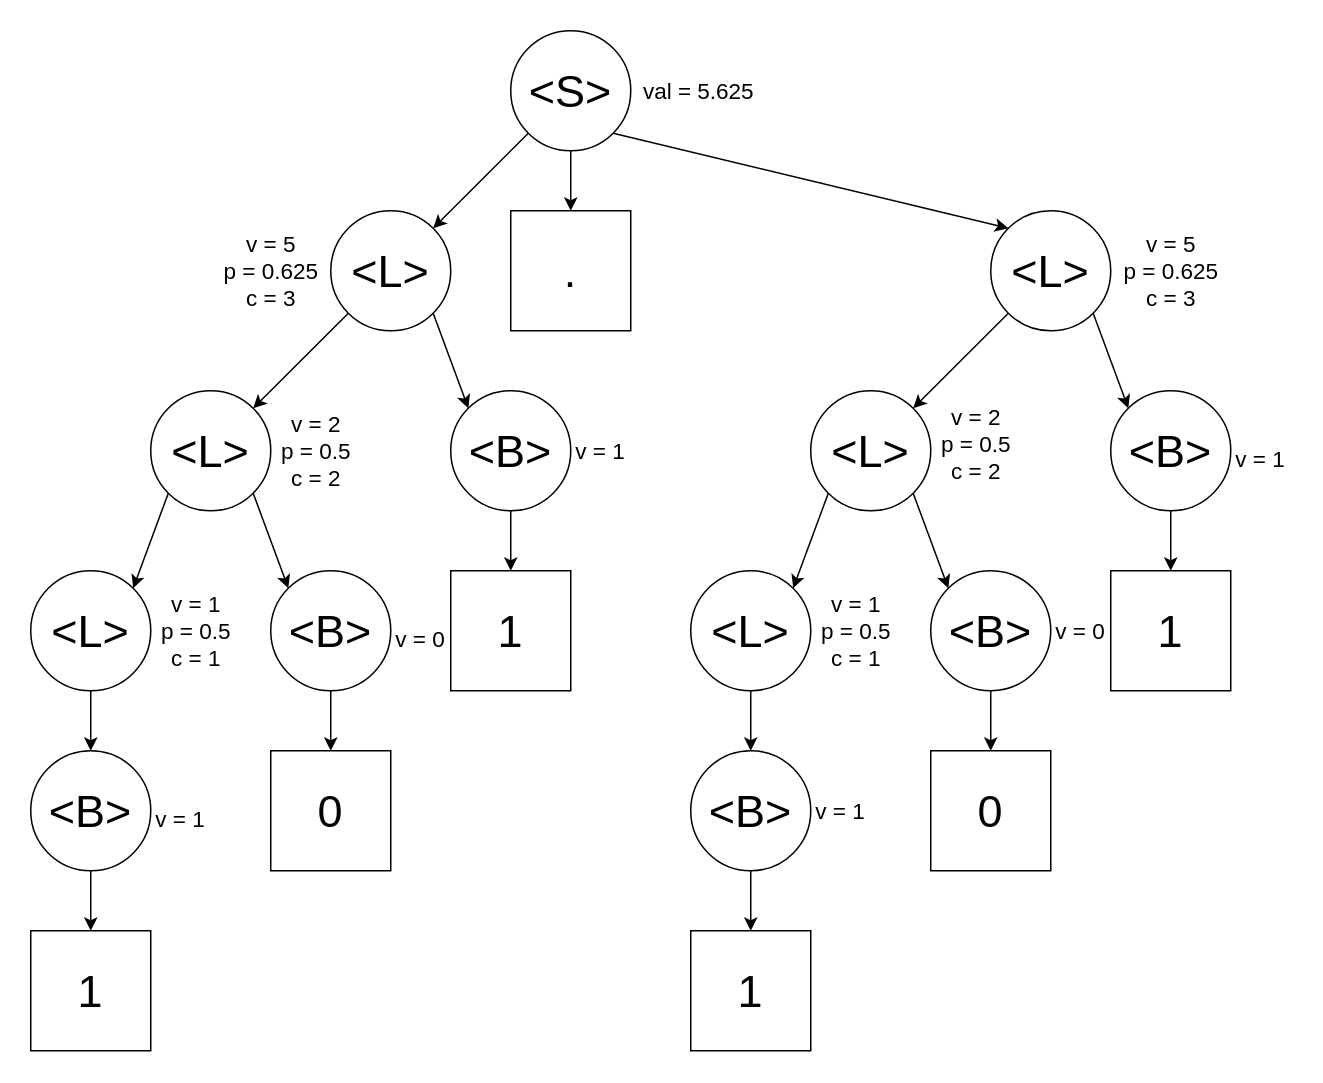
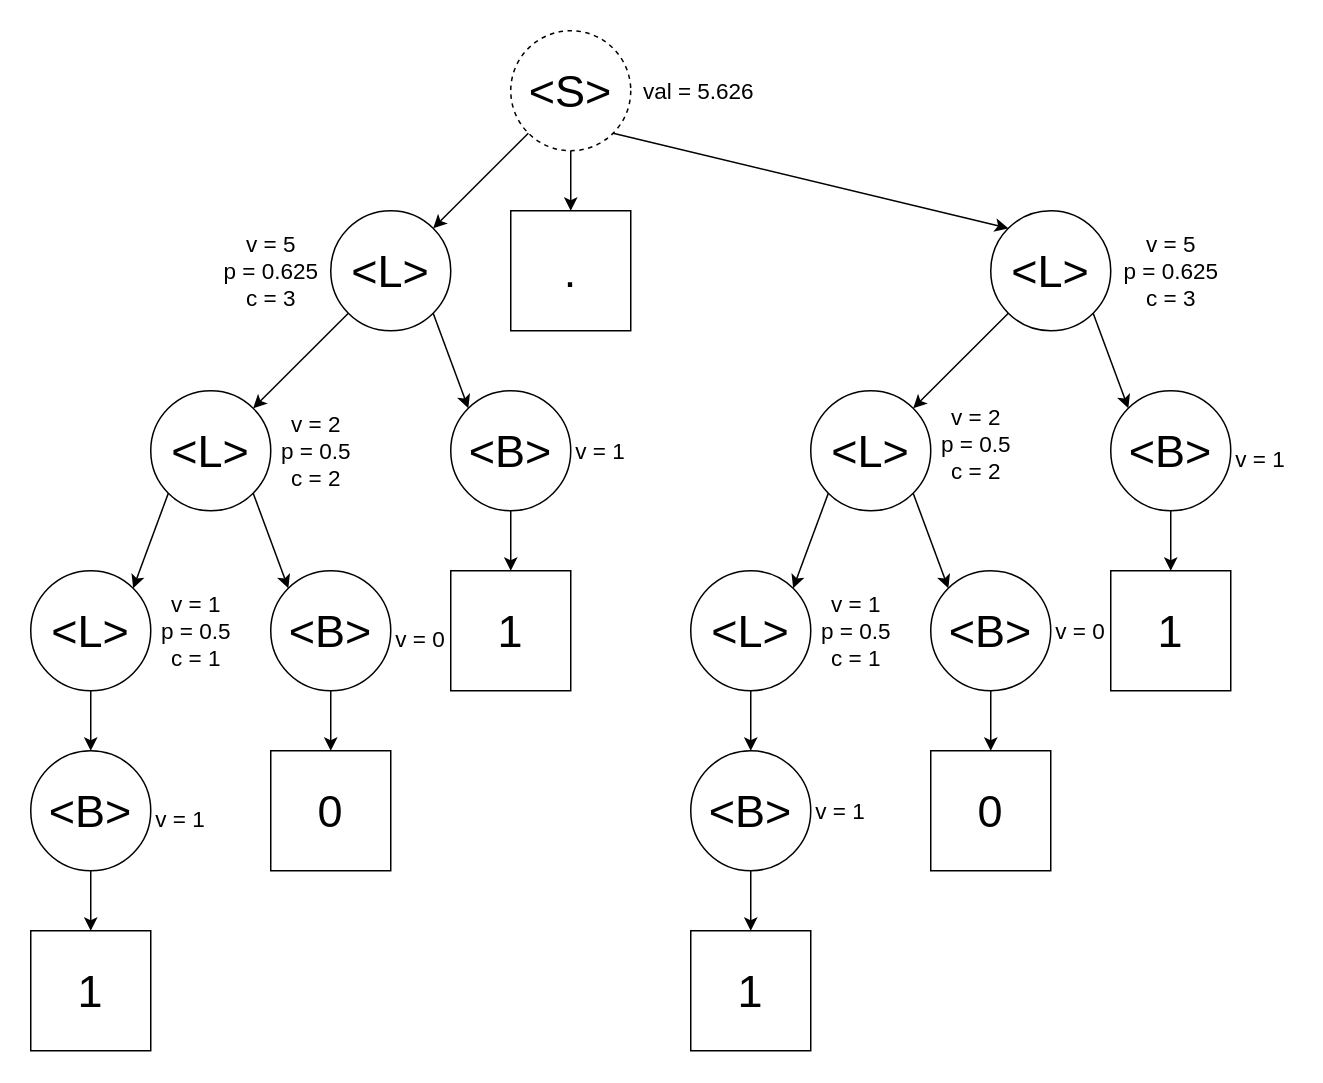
(571, 91) -> (571, 91)
(699, 91) -> (699, 91)
